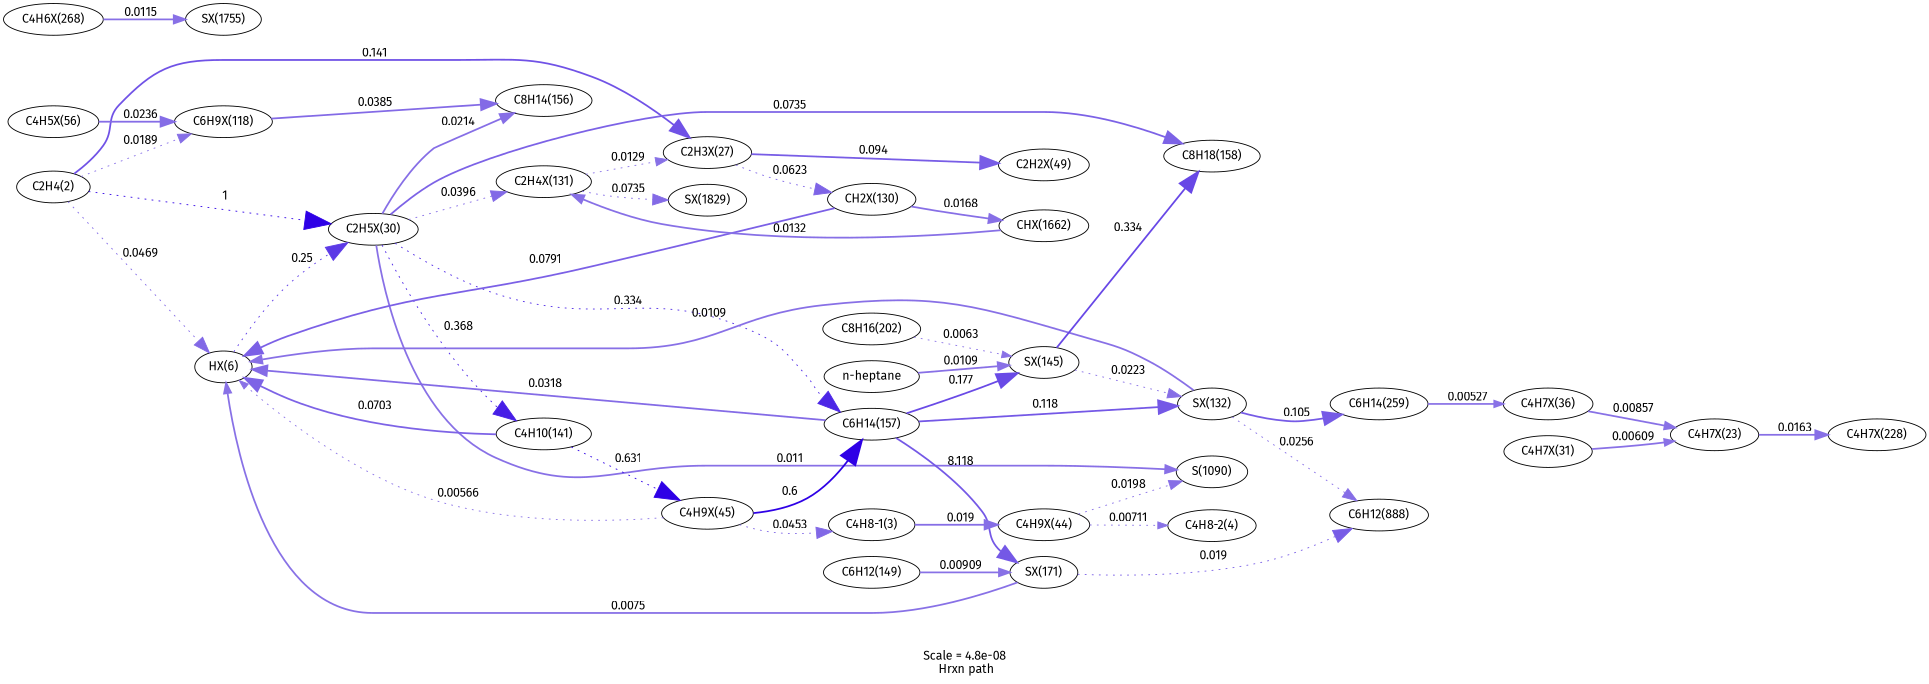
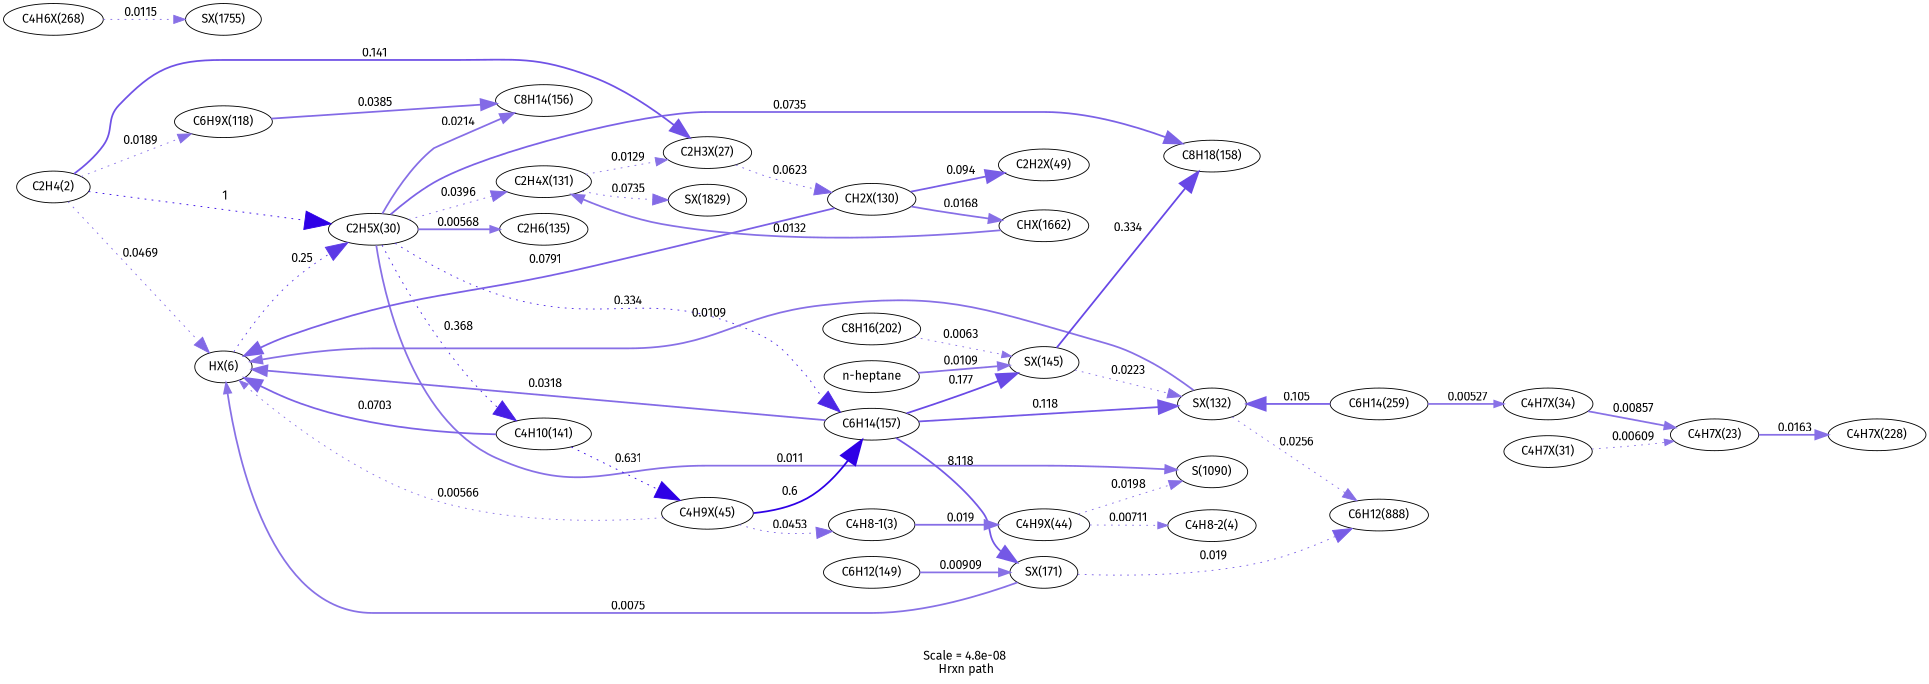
(139, 19) -> (139, 19)
(53, 122) -> none
(866, 158) -> (948, 184)
none -> (544, 229)
(1548, 404) -> (1548, 404)
(1282, 420) -> (1298, 404)
(1628, 446) -> (1628, 446)
